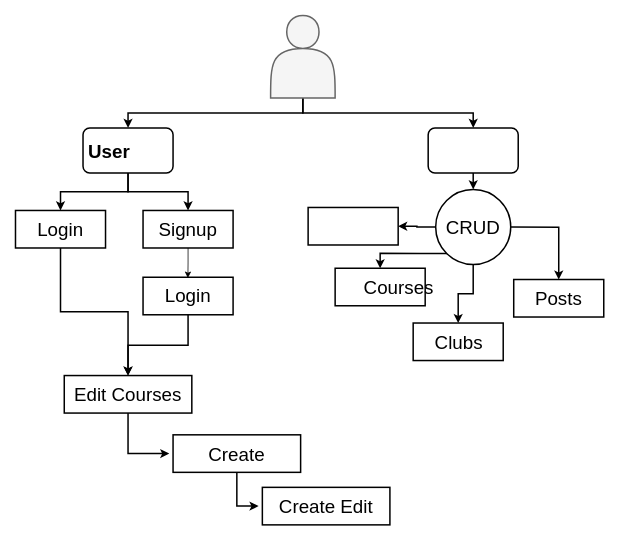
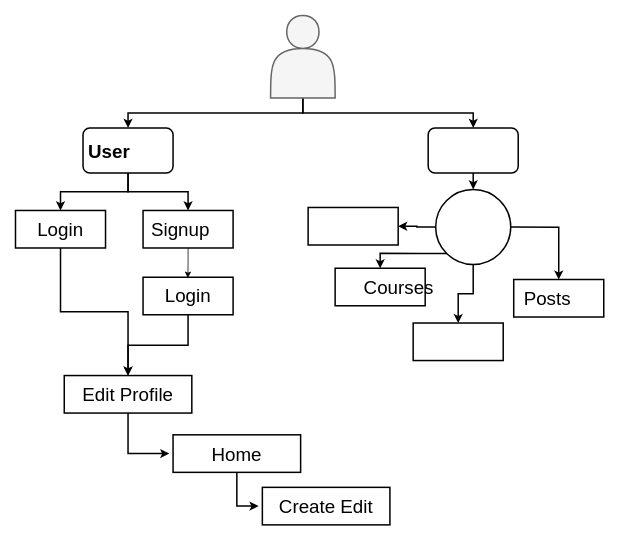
(473, 227) -> none
(188, 229) -> (180, 229)
(558, 298) -> (547, 298)
(459, 342) -> none
(128, 394) -> (128, 394)
(237, 453) -> (237, 453)
